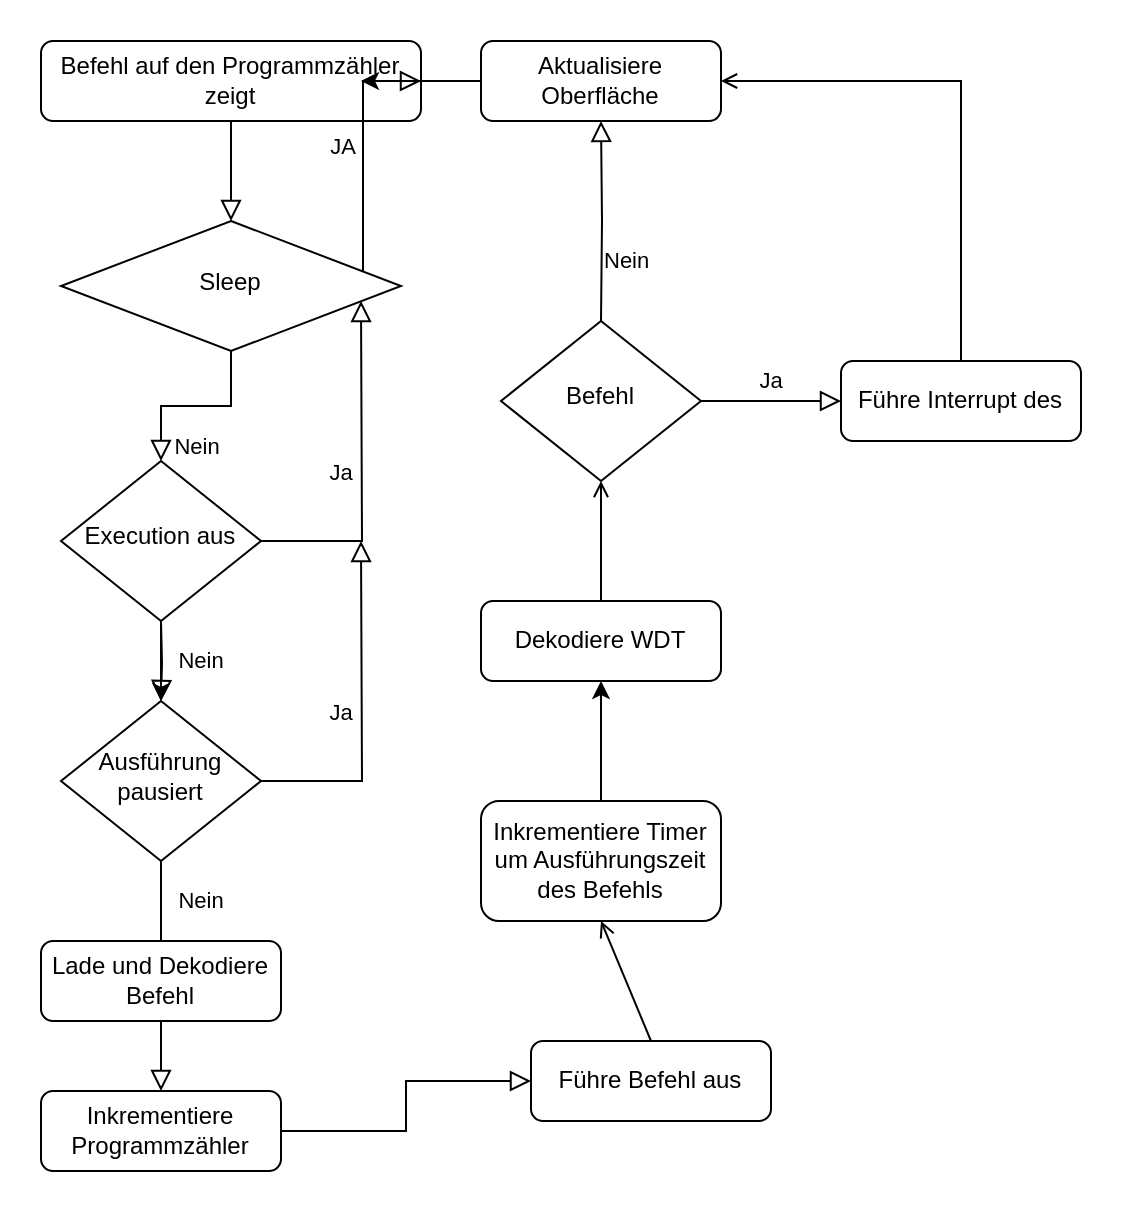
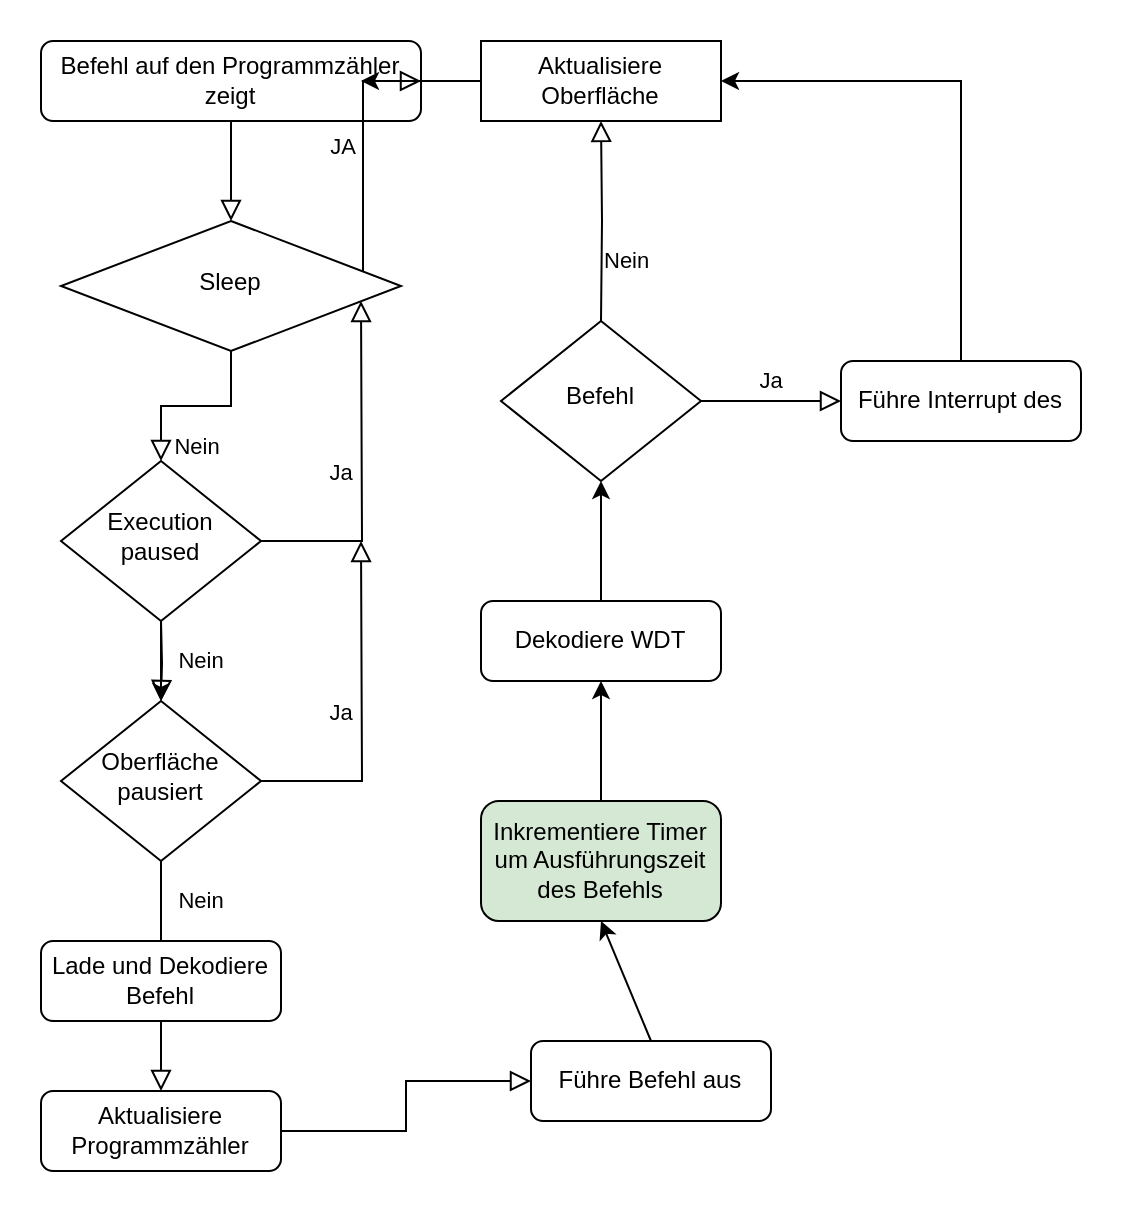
(601, 81) -> (601, 81)
(732, 81) -> (736, 81)
(601, 493) -> (601, 496)
(161, 537) -> (161, 537)
(161, 777) -> (161, 777)
(601, 861) -> (601, 861)
(605, 931) -> (606, 934)
(161, 1131) -> (161, 1131)
